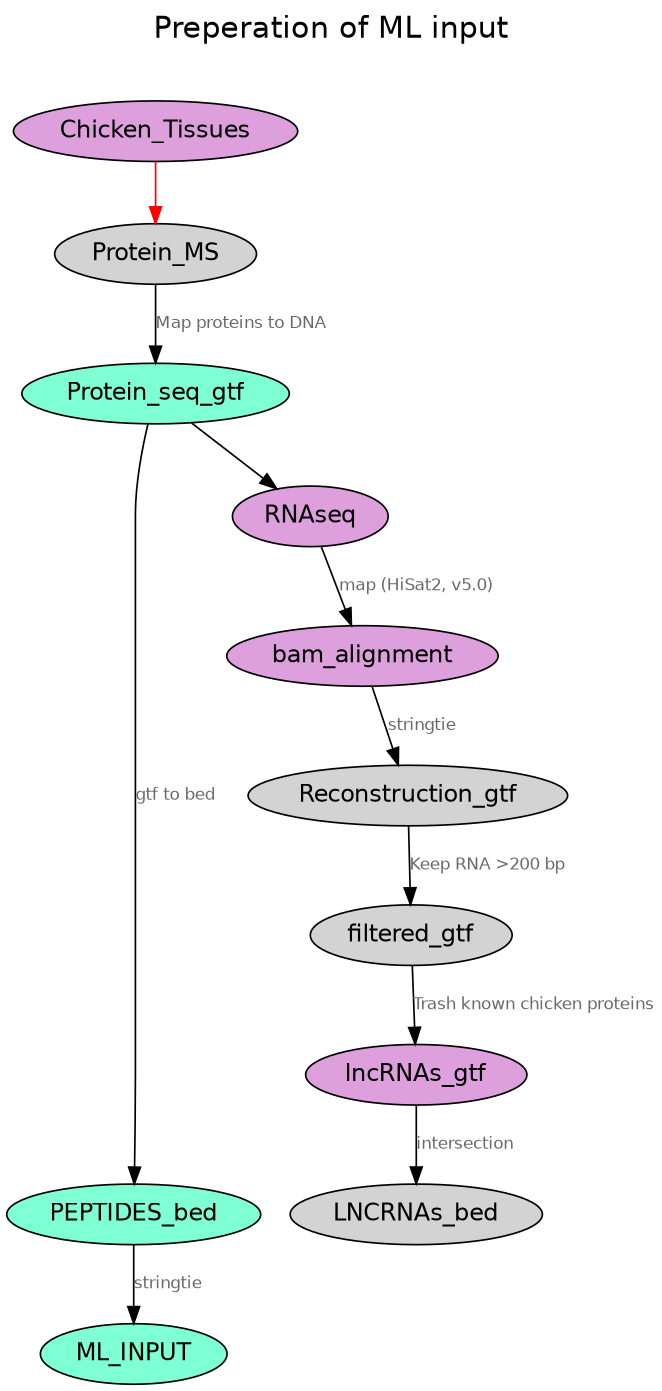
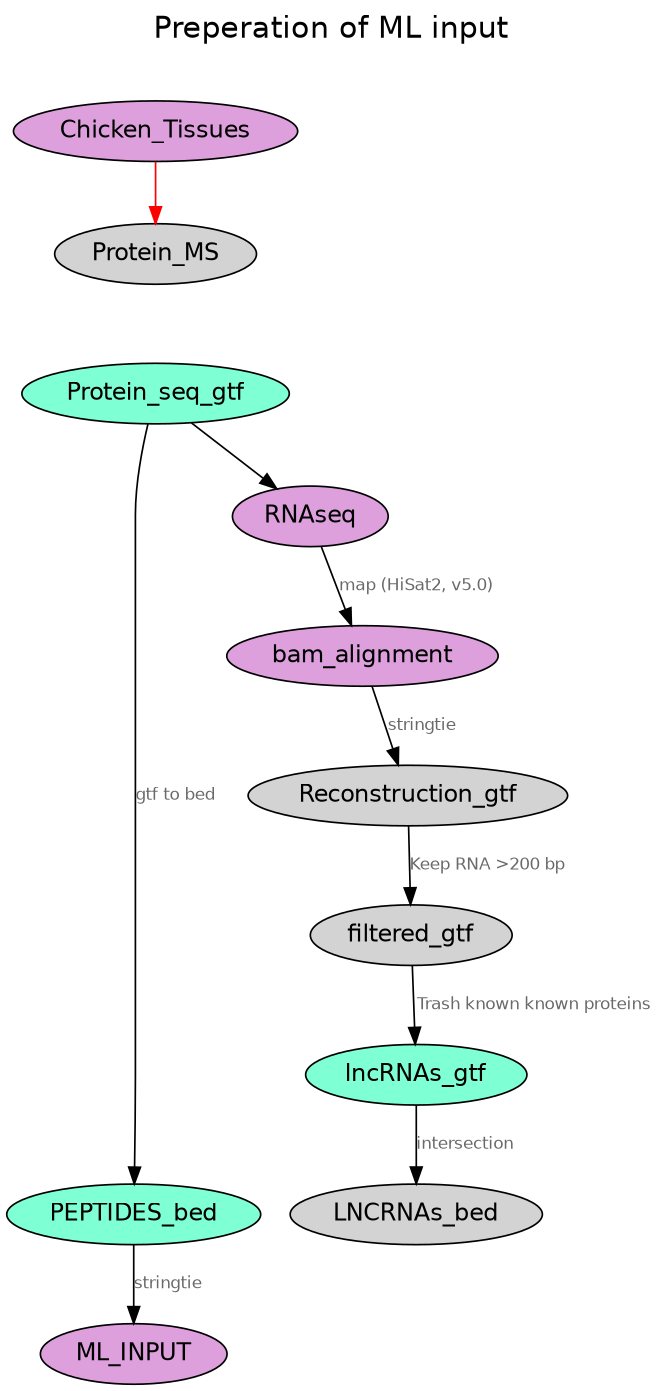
(156, 315) -> none
(534, 1005) -> (534, 1005)
(416, 1075) -> (416, 1075)
(134, 1354) -> (134, 1354)
